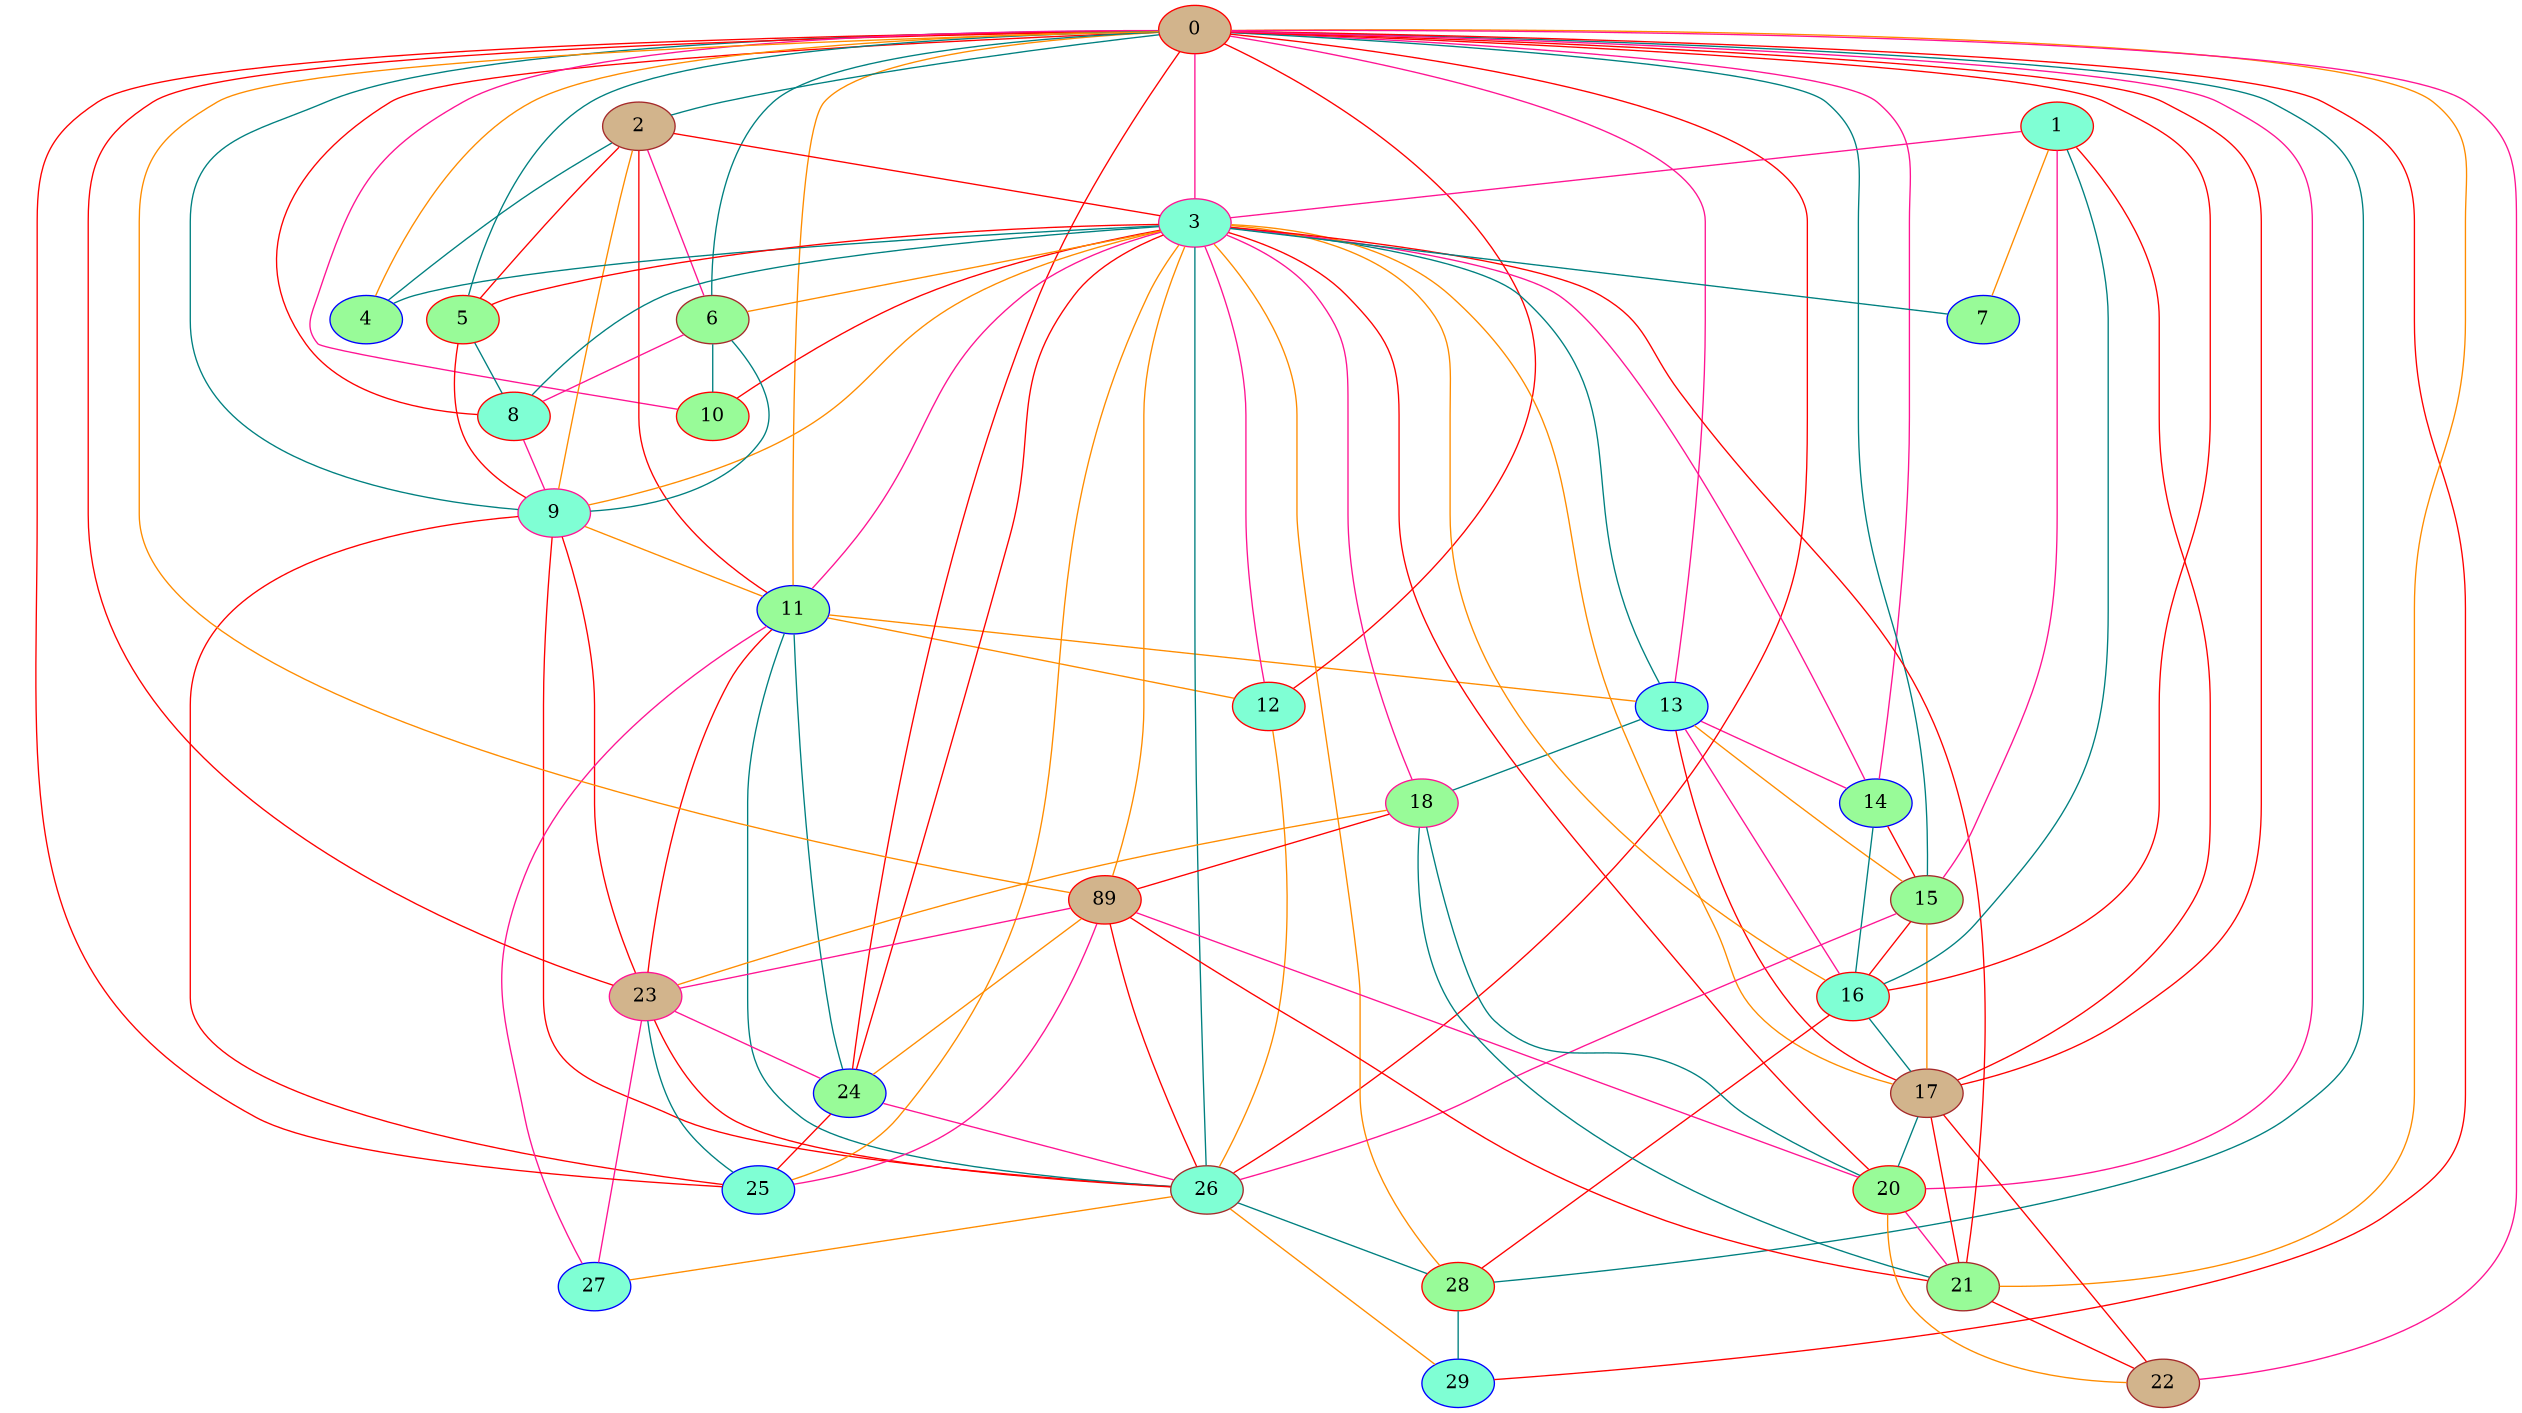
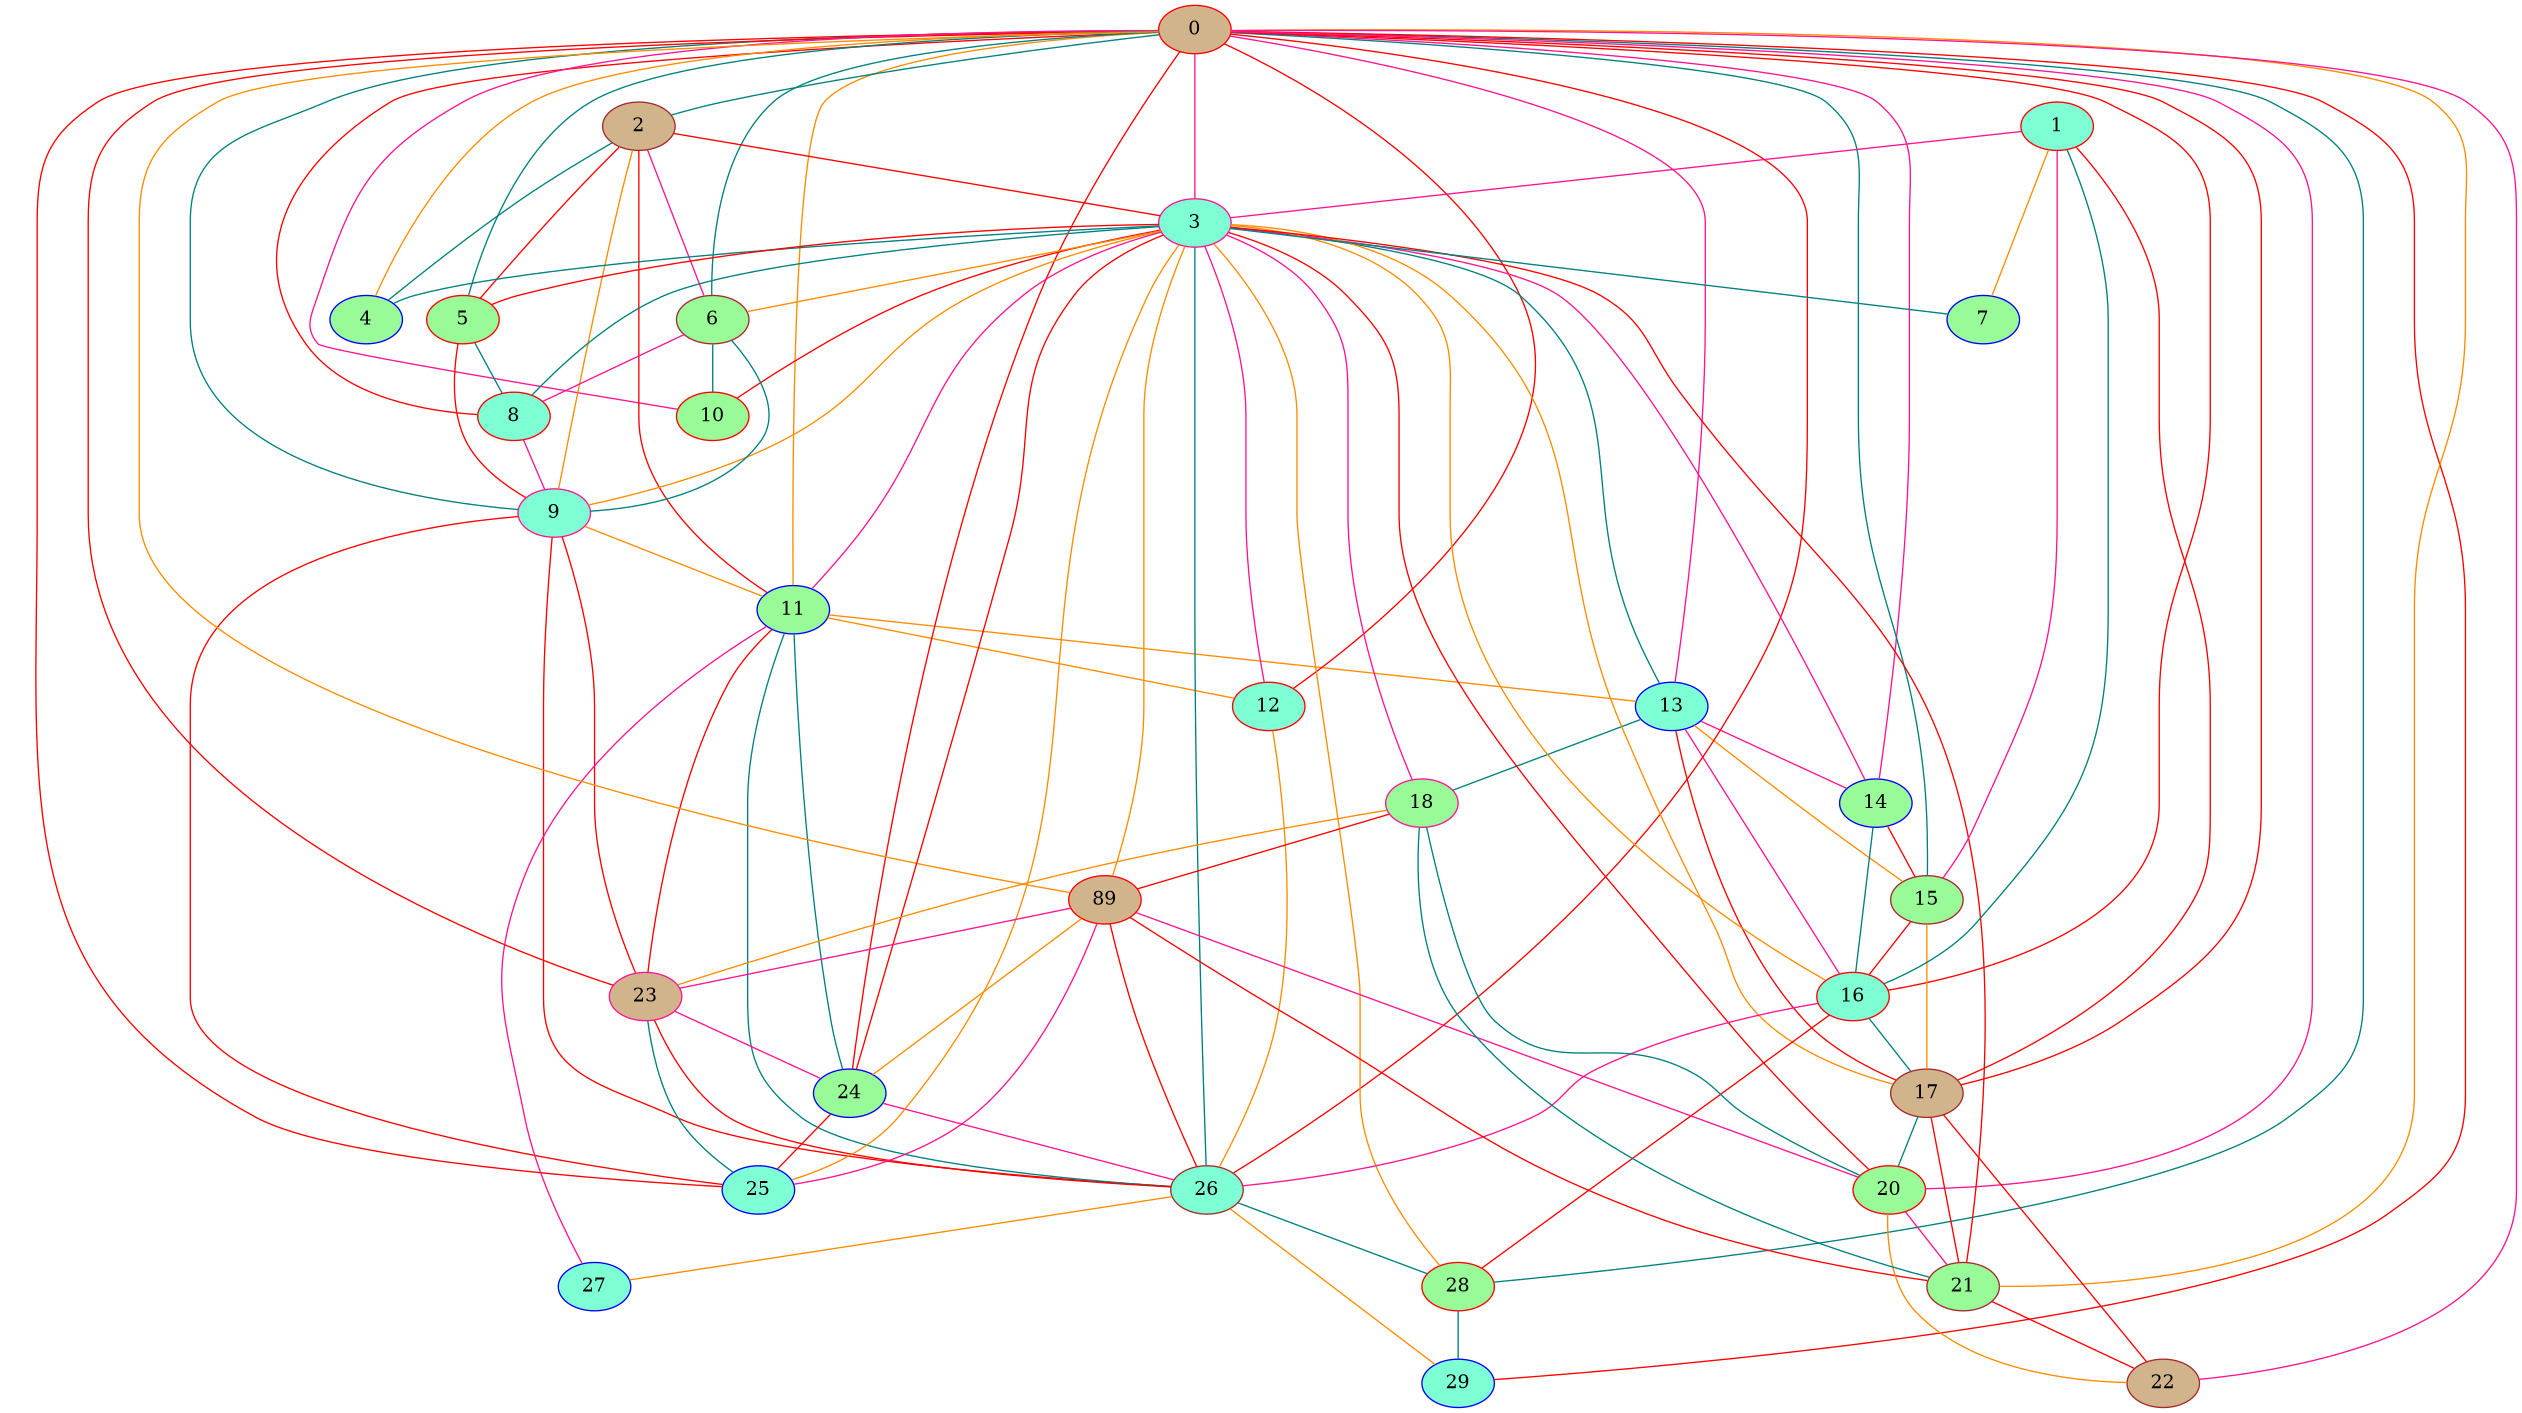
(1602, 1038) -> (1539, 1114)
(620, 1142) -> none
